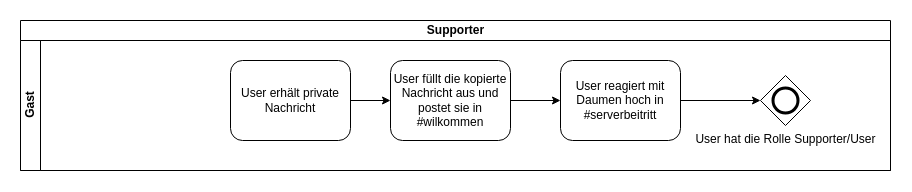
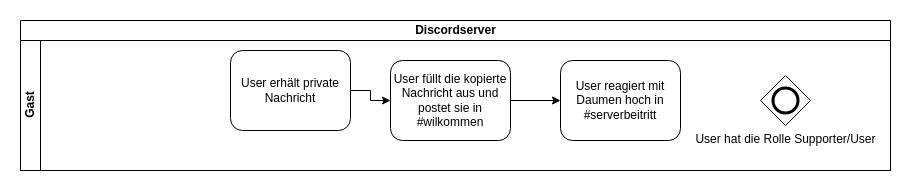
(456, 31) -> (456, 31)
(291, 101) -> (291, 91)
(717, 101) -> none
